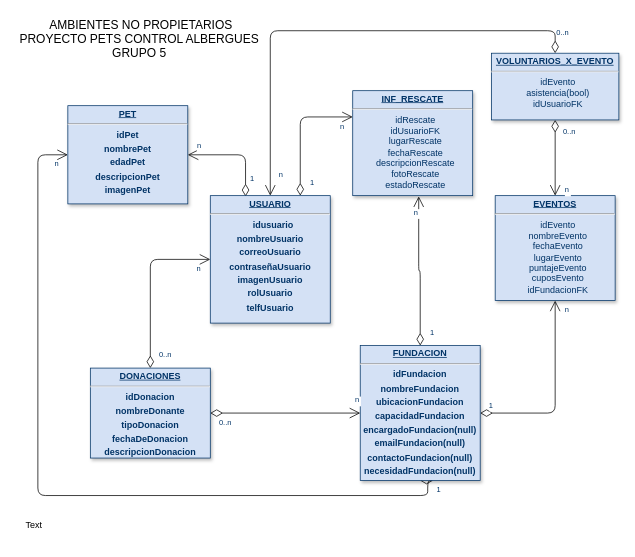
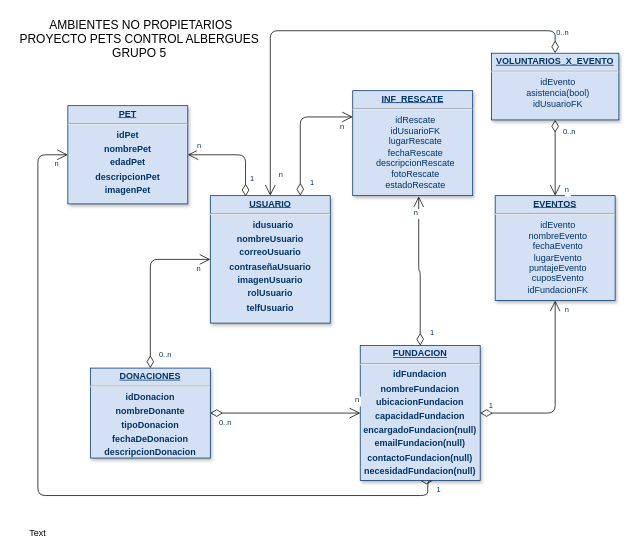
(34, 525) -> (38, 533)
